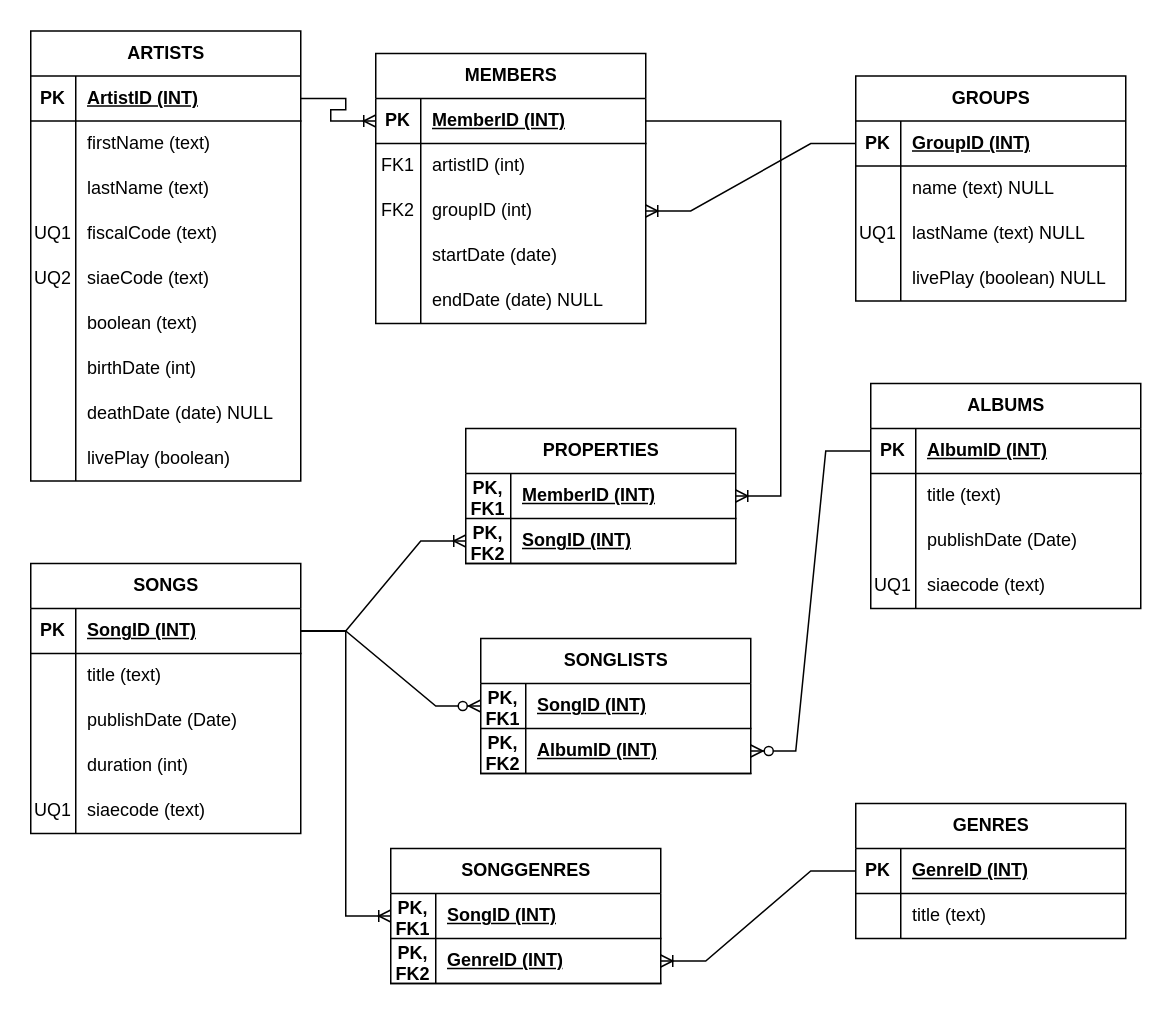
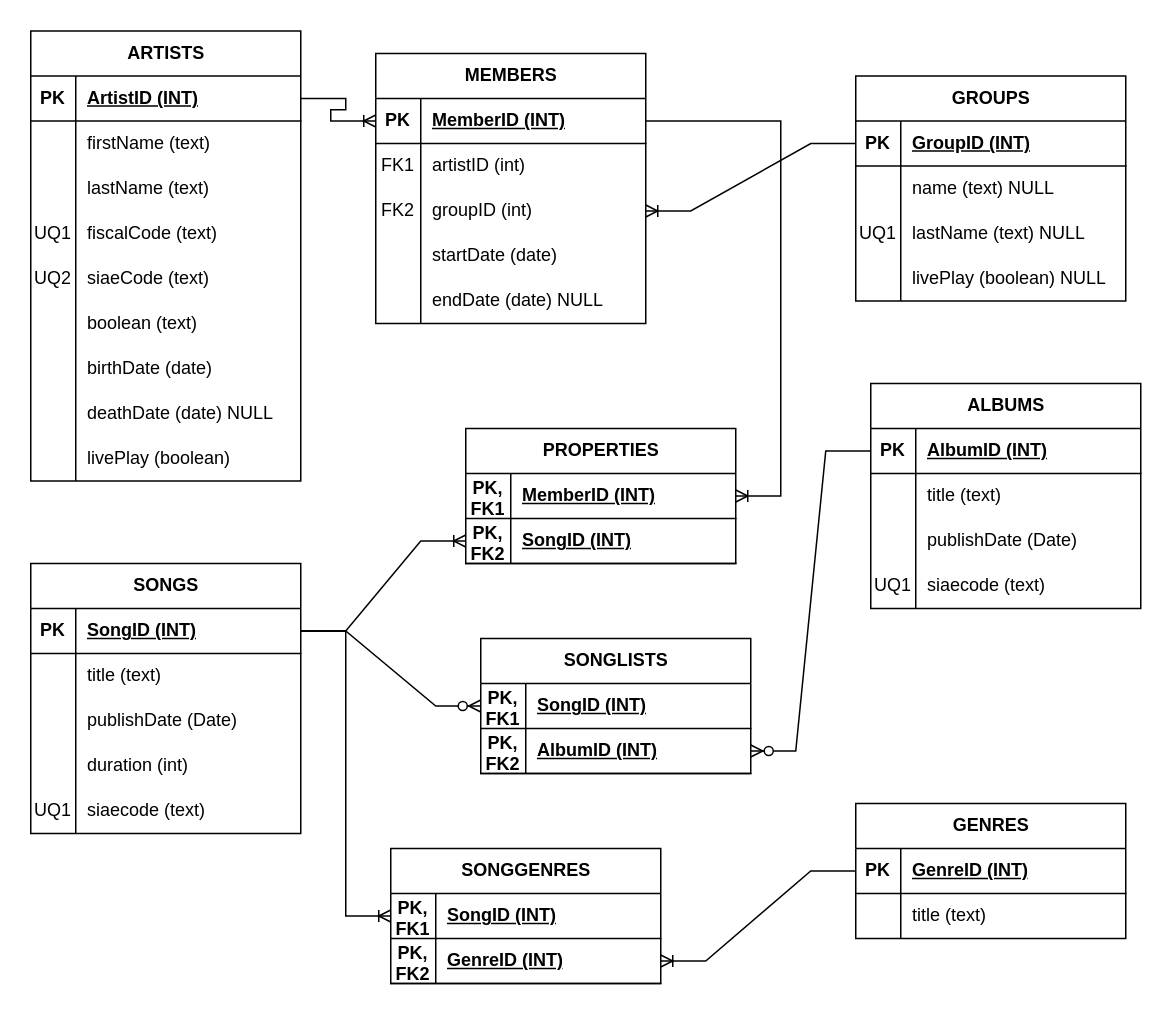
(156, 368) -> (164, 368)
